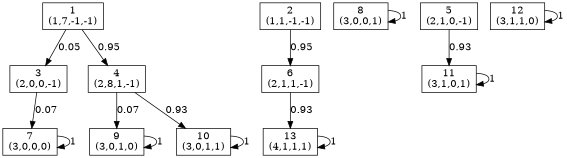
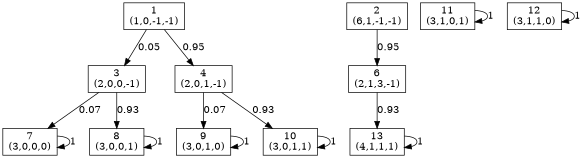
(73, 16) -> (154, 16)
(290, 16) -> (377, 16)
(449, 16) -> none
(117, 79) -> (204, 79)
(290, 79) -> (377, 79)
none -> (117, 107)
